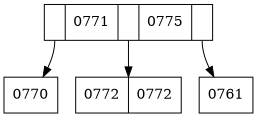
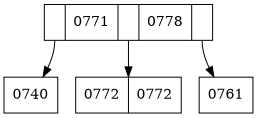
(165, 22) -> (165, 22)
(31, 95) -> (31, 95)
